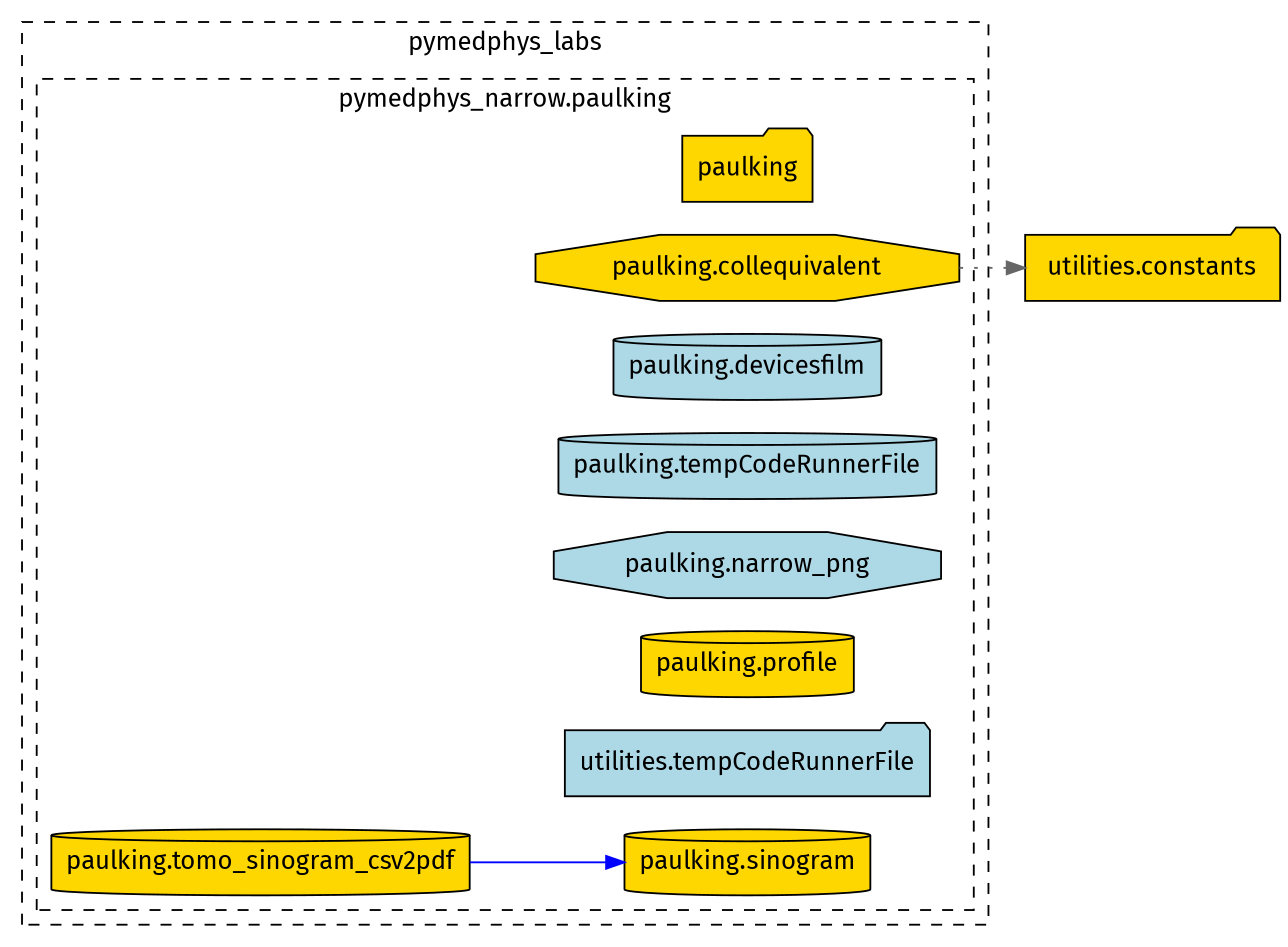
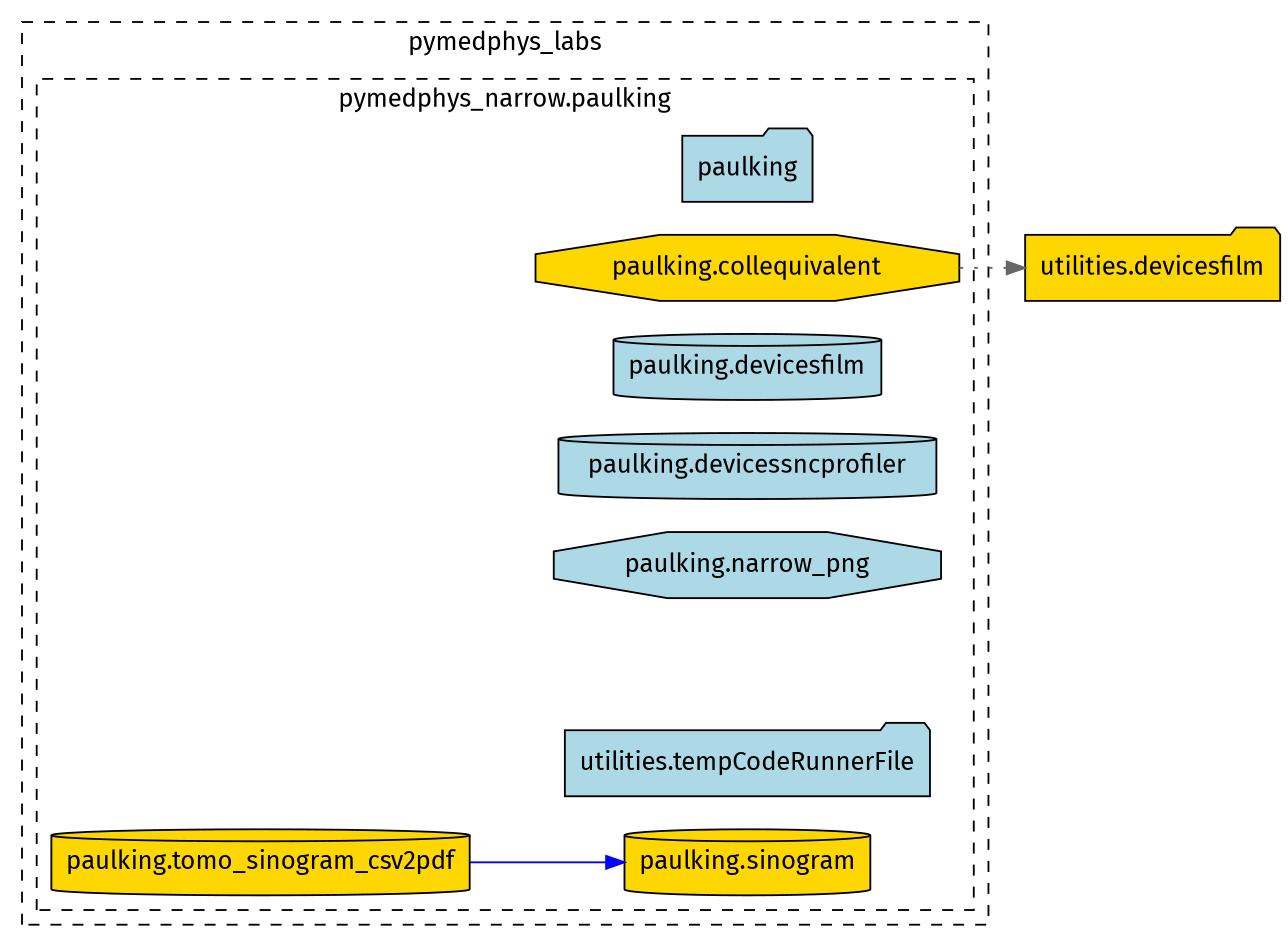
(747, 169) -> (747, 169)
(1153, 268) -> (1153, 268)
(747, 466) -> (747, 466)
(747, 664) -> none
